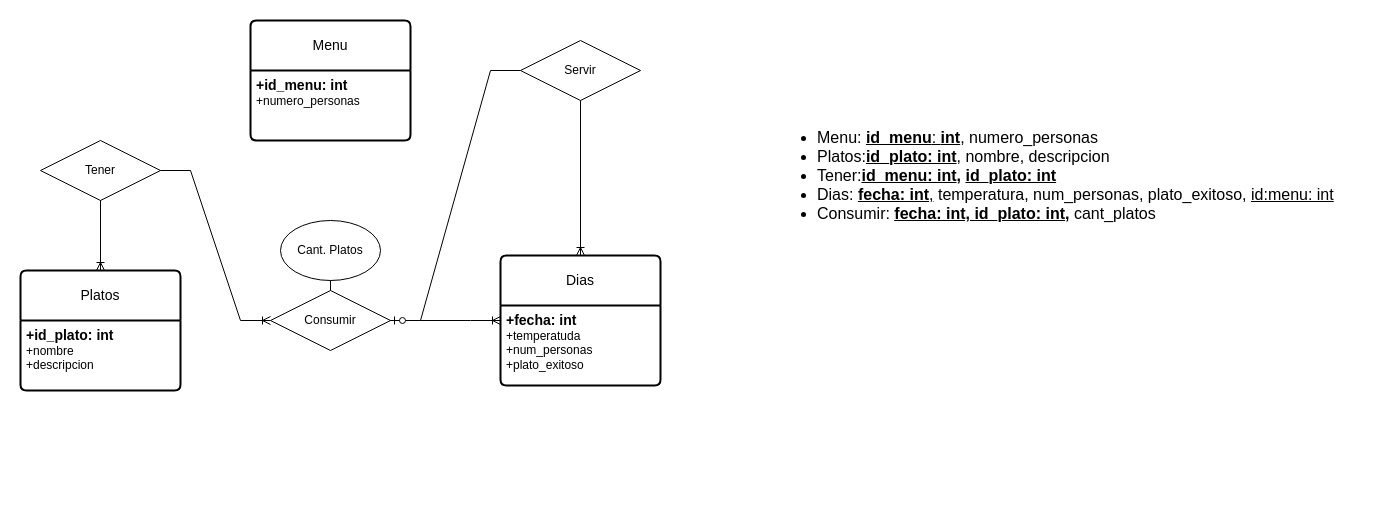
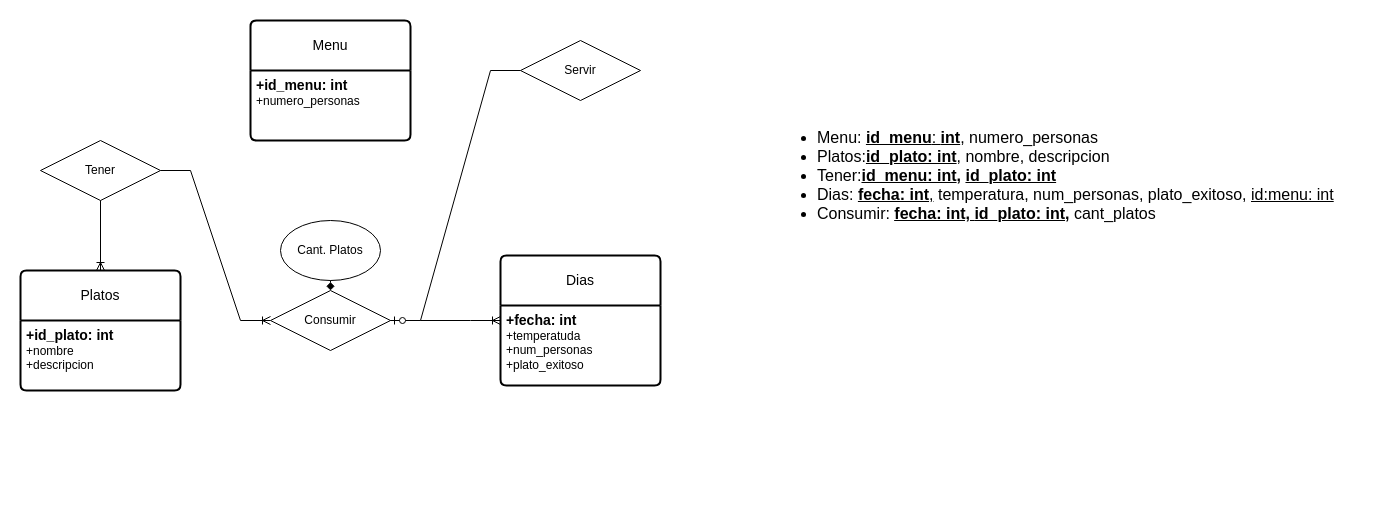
(581, 178) -> none
(331, 286) -> (331, 282)
